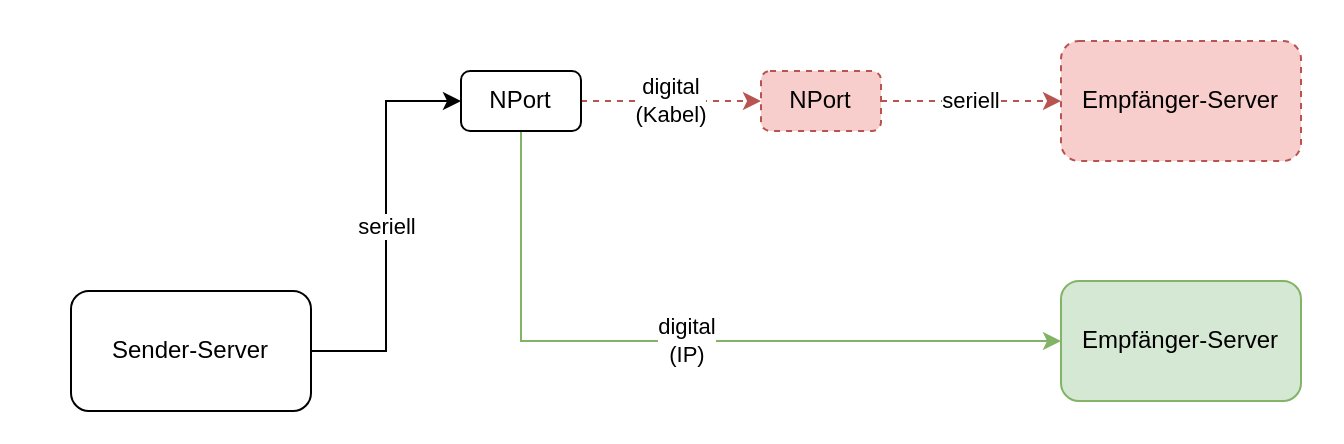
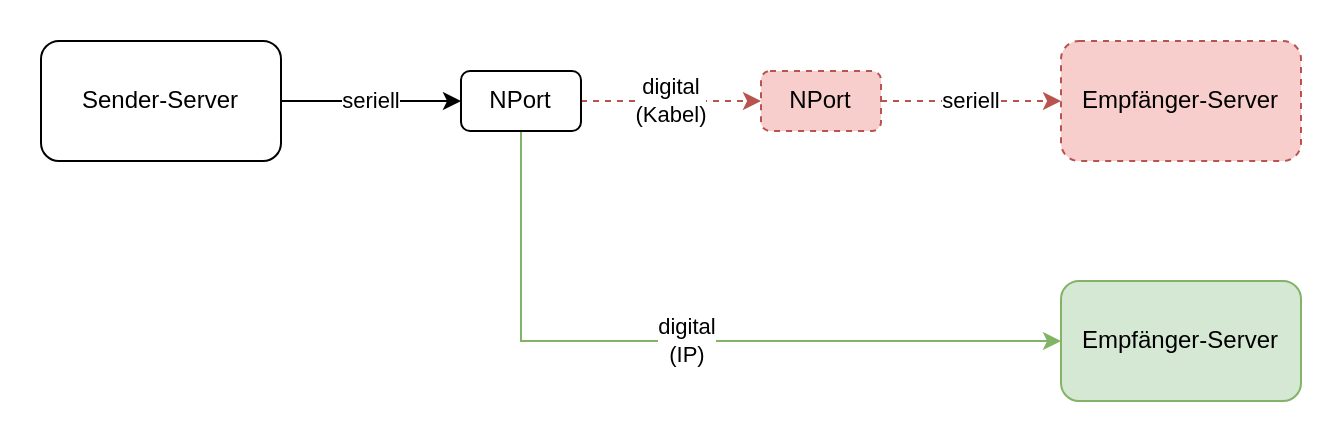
(191, 351) -> (161, 101)
